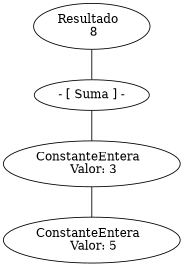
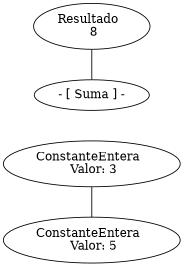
(92, 126) -> none
